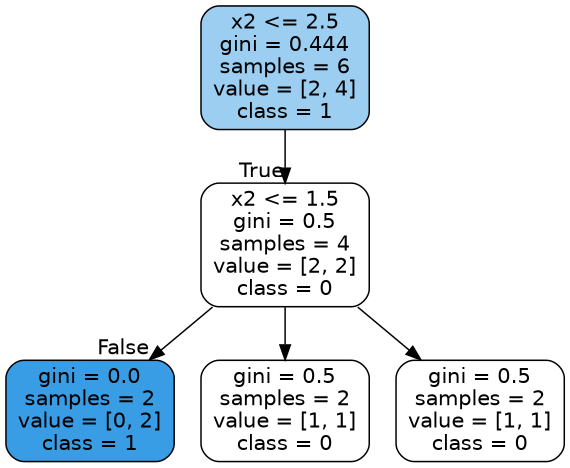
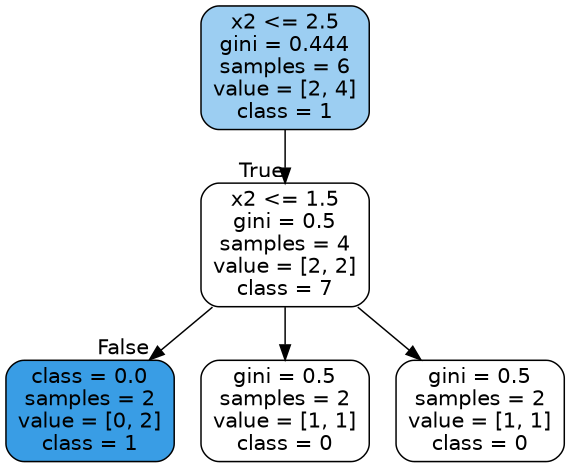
(285, 245) -> (285, 245)
(90, 411) -> (90, 411)
